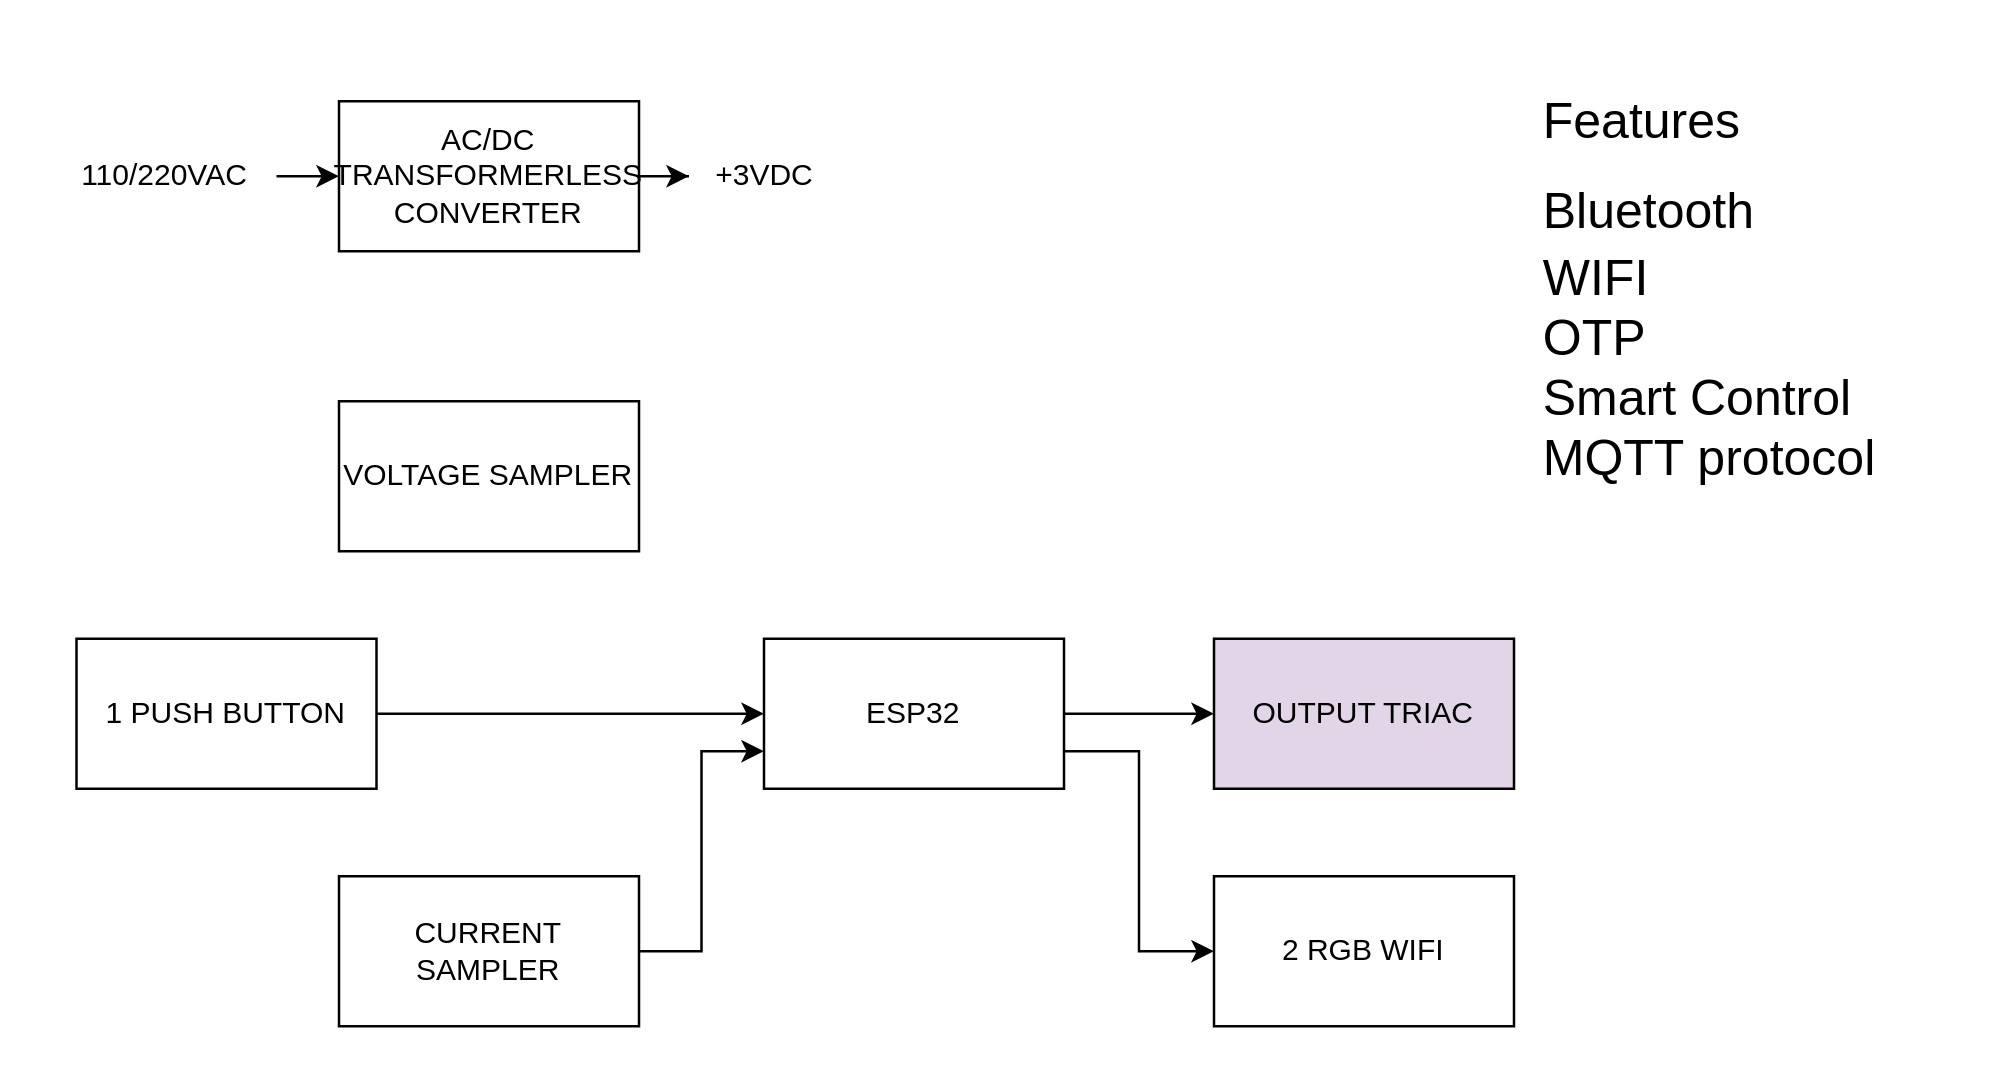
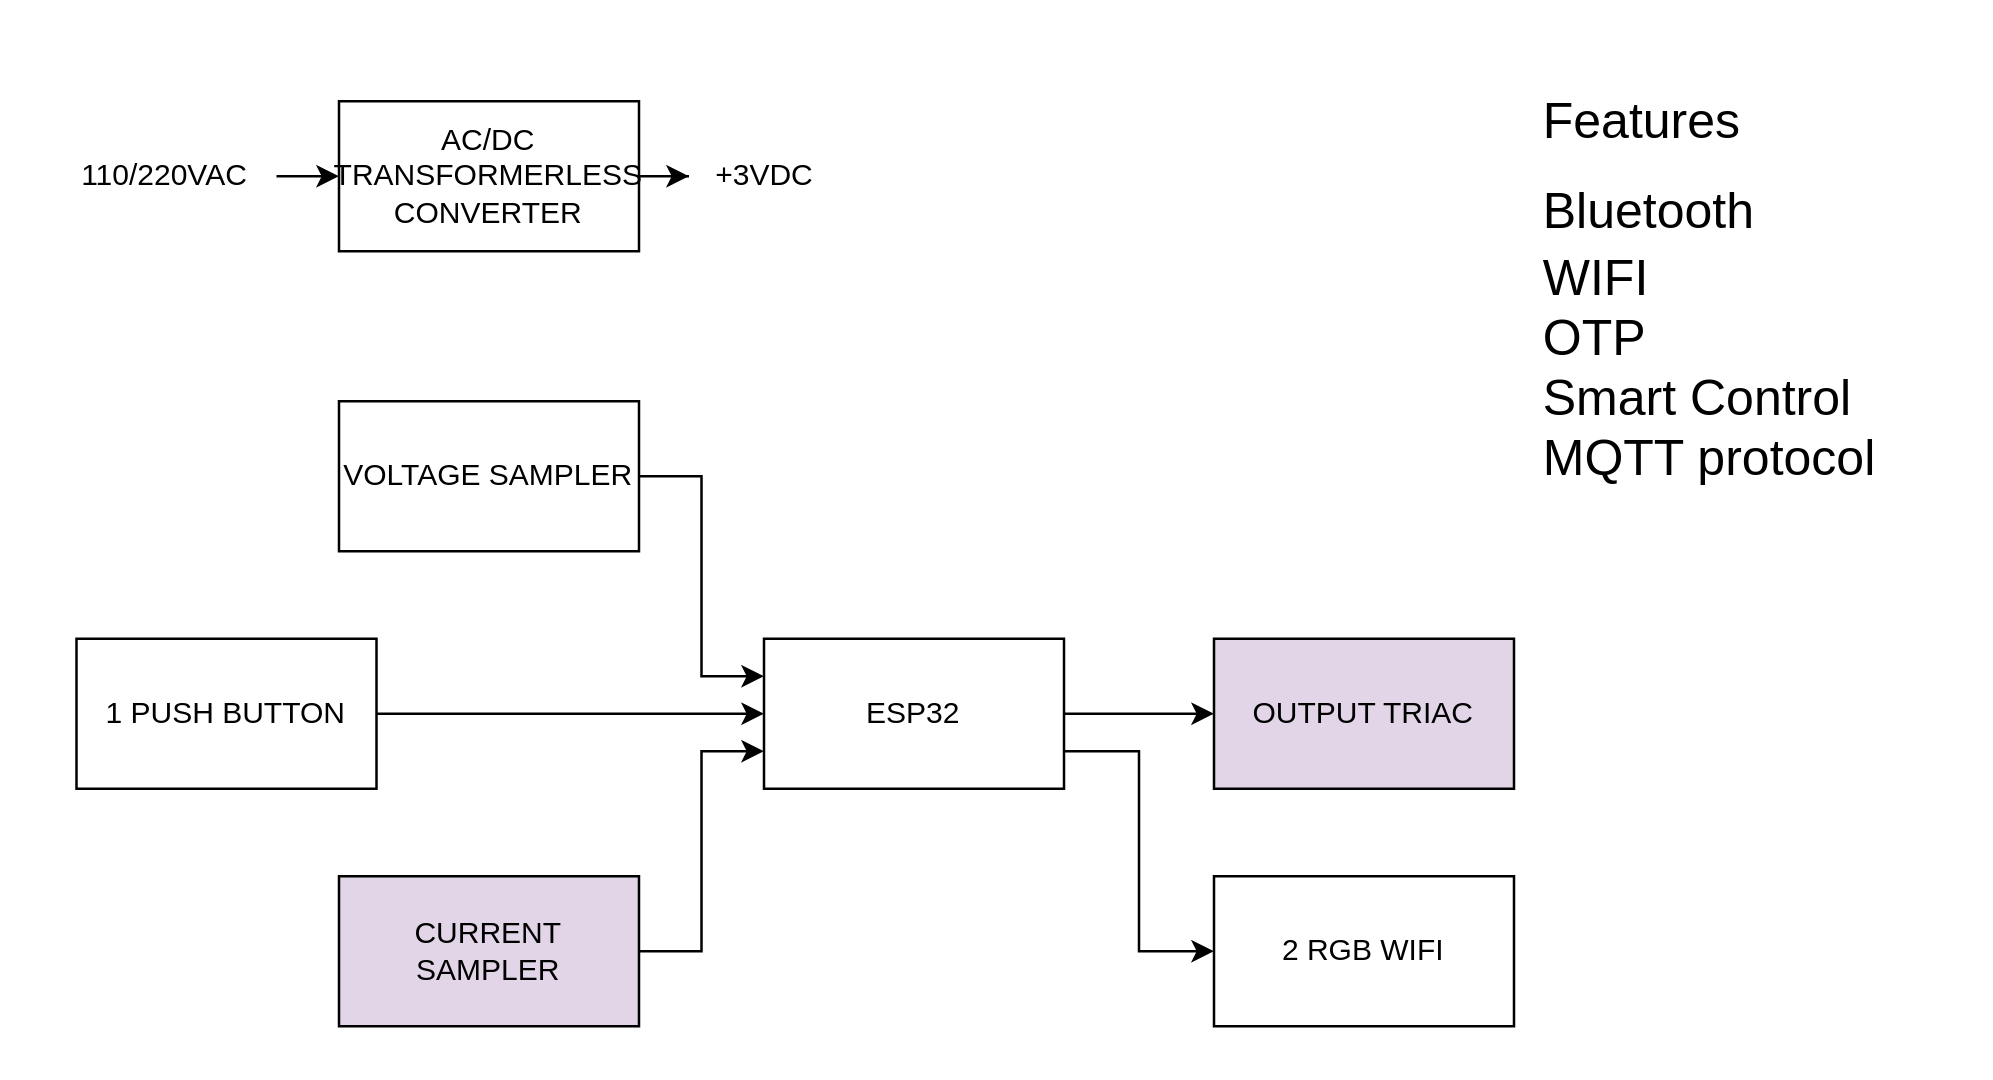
none -> (701, 568)
(489, 951) -> (489, 951)
